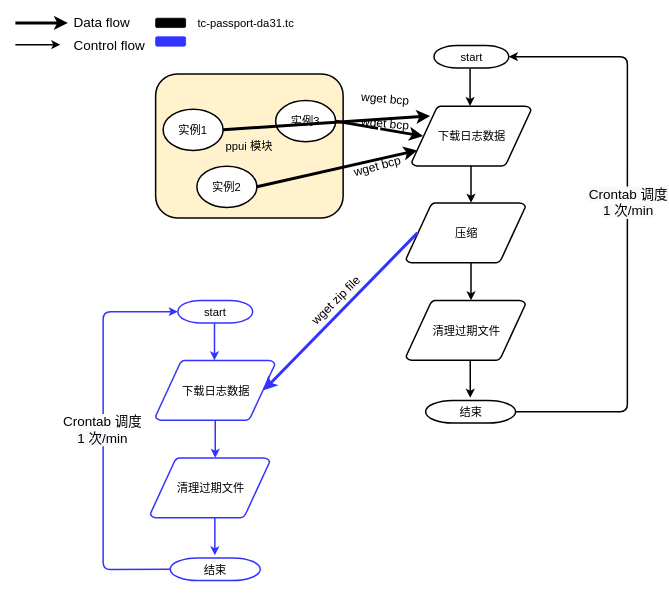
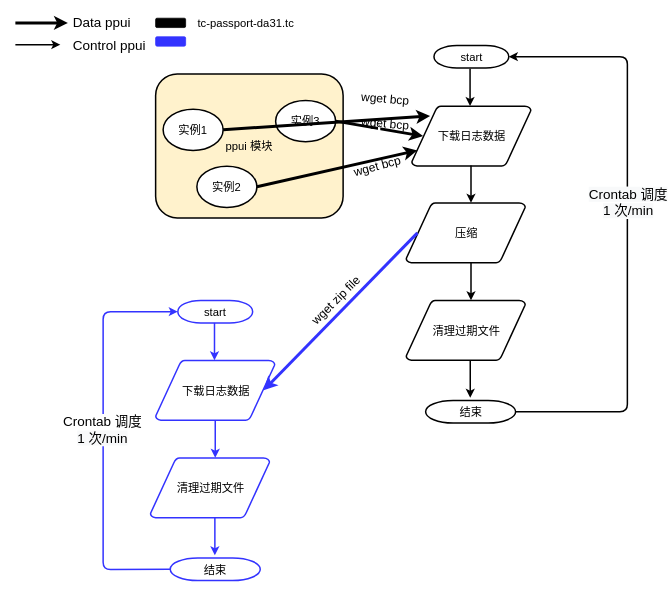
(102, 23) -> (102, 23)
(110, 45) -> (110, 45)
